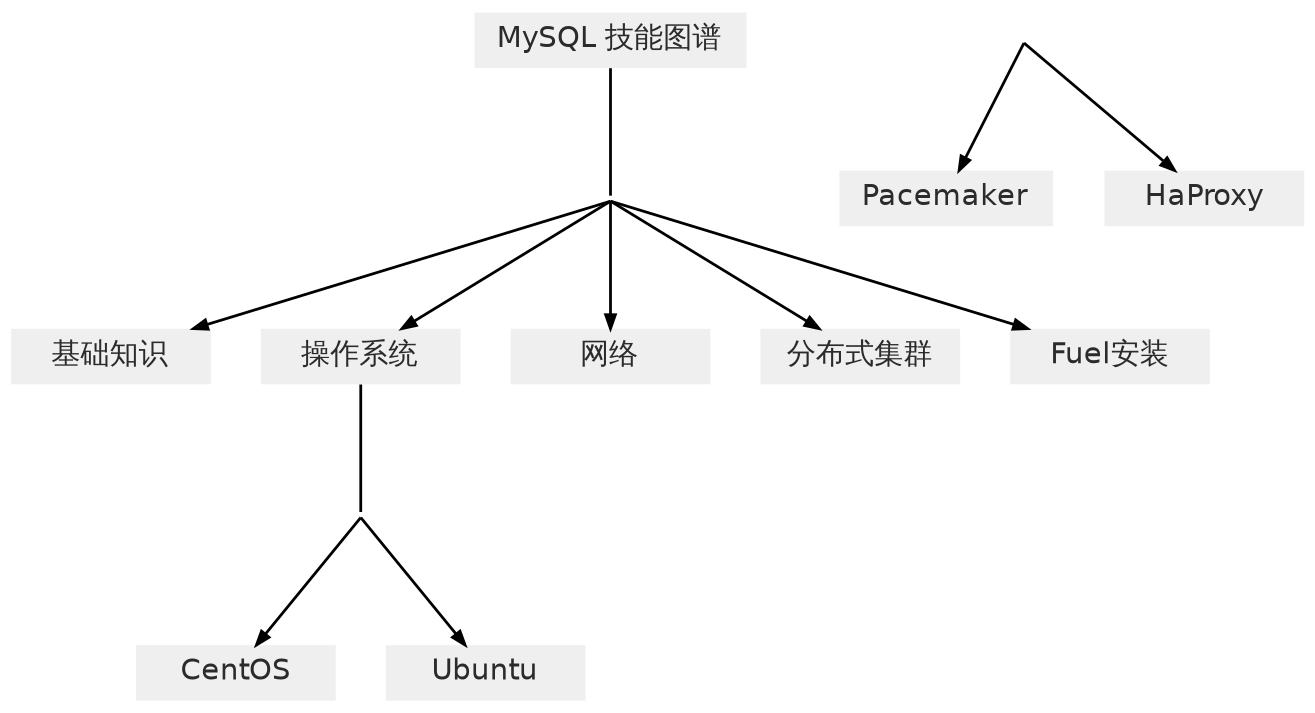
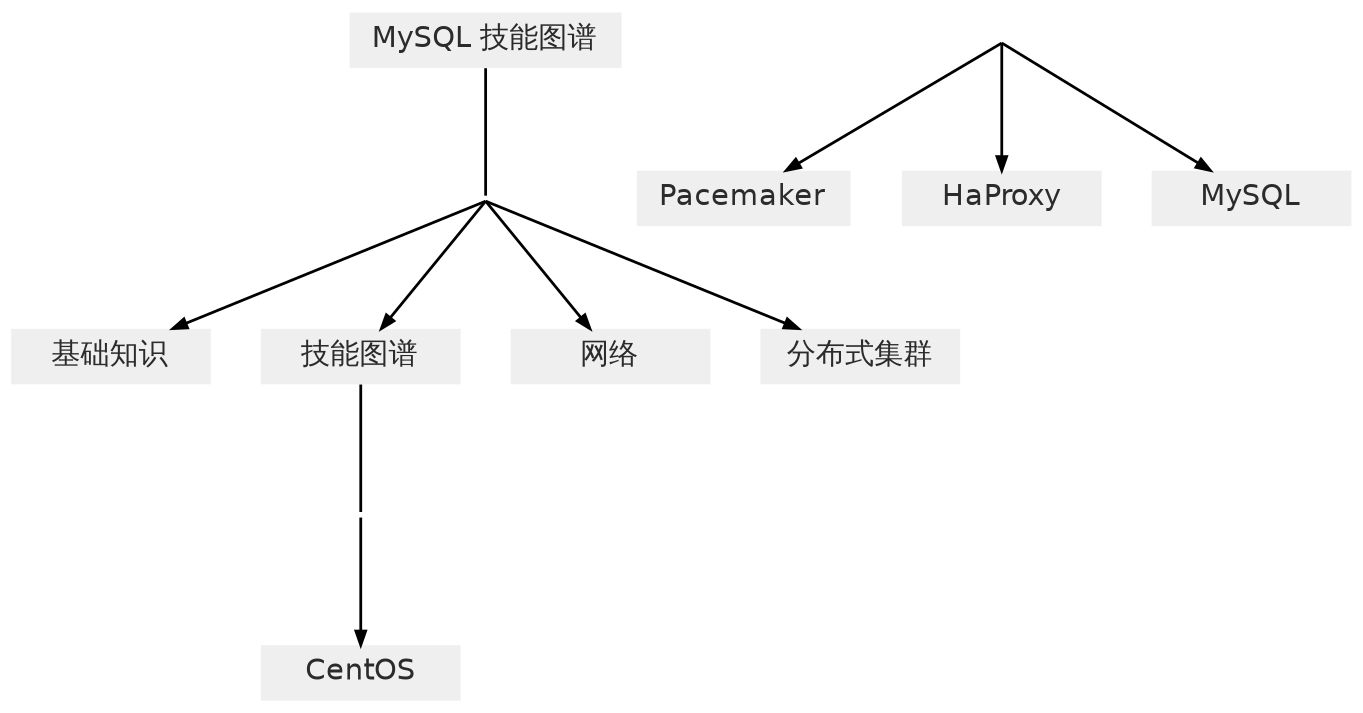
none -> (1252, 198)
(361, 357) -> (361, 357)
(1110, 357) -> none
(486, 673) -> none
